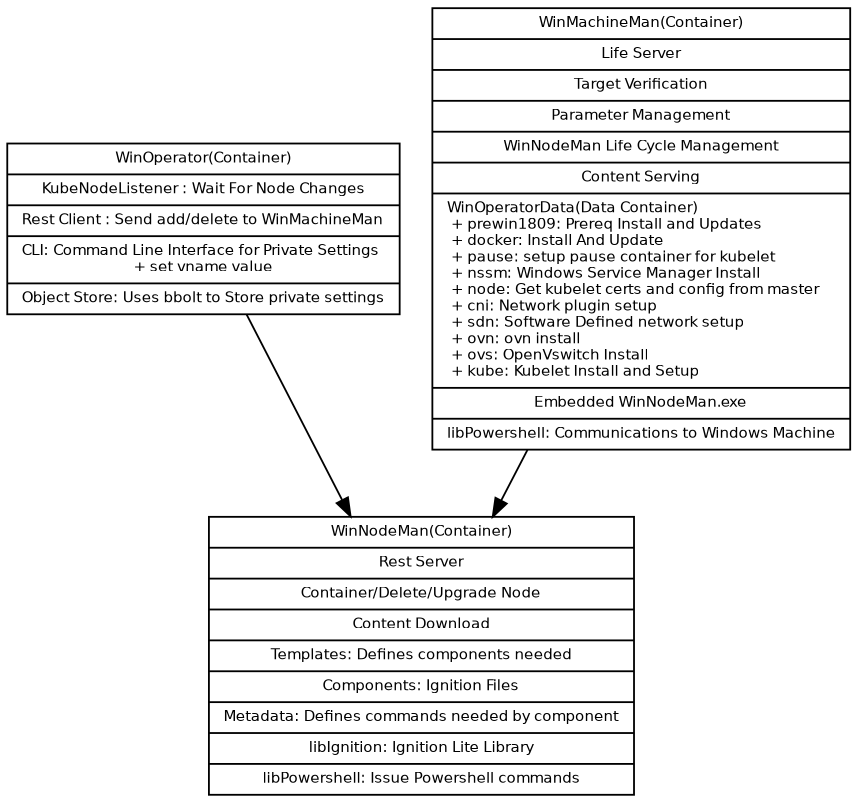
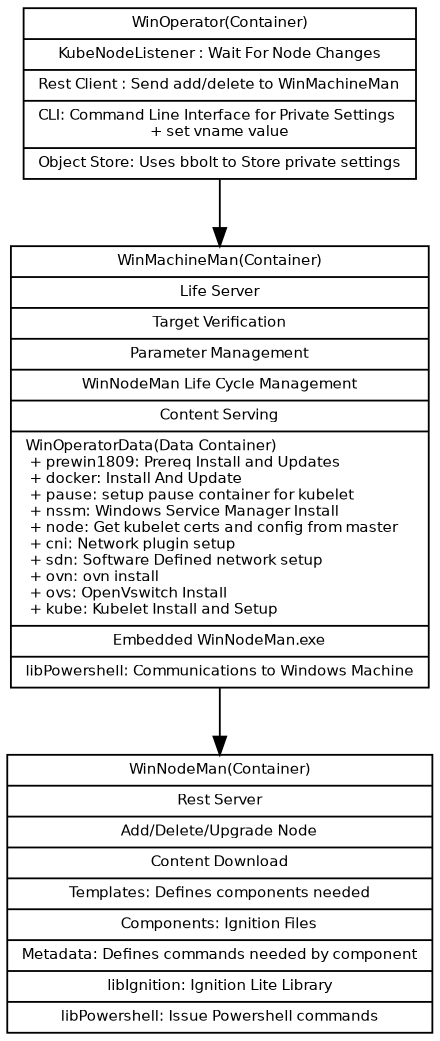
(294, 407) -> (220, 203)
(421, 593) -> (220, 831)
